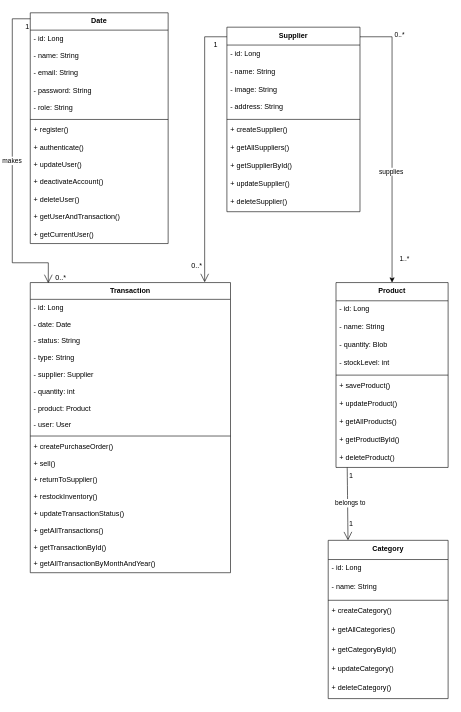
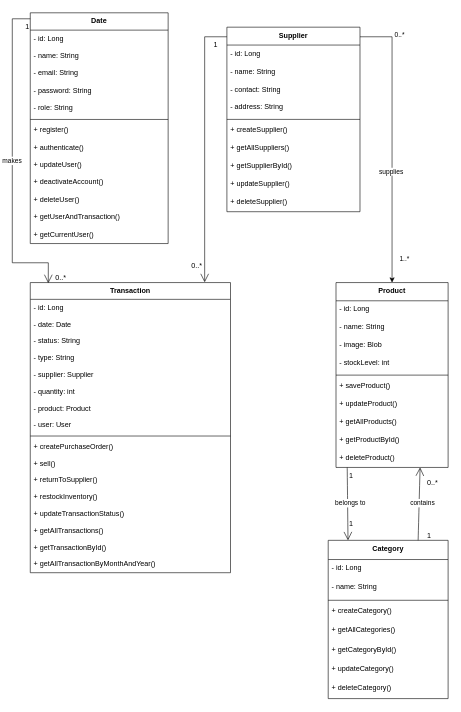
(256, 89) -> (261, 89)
(367, 345) -> (361, 345)
none -> (419, 504)
